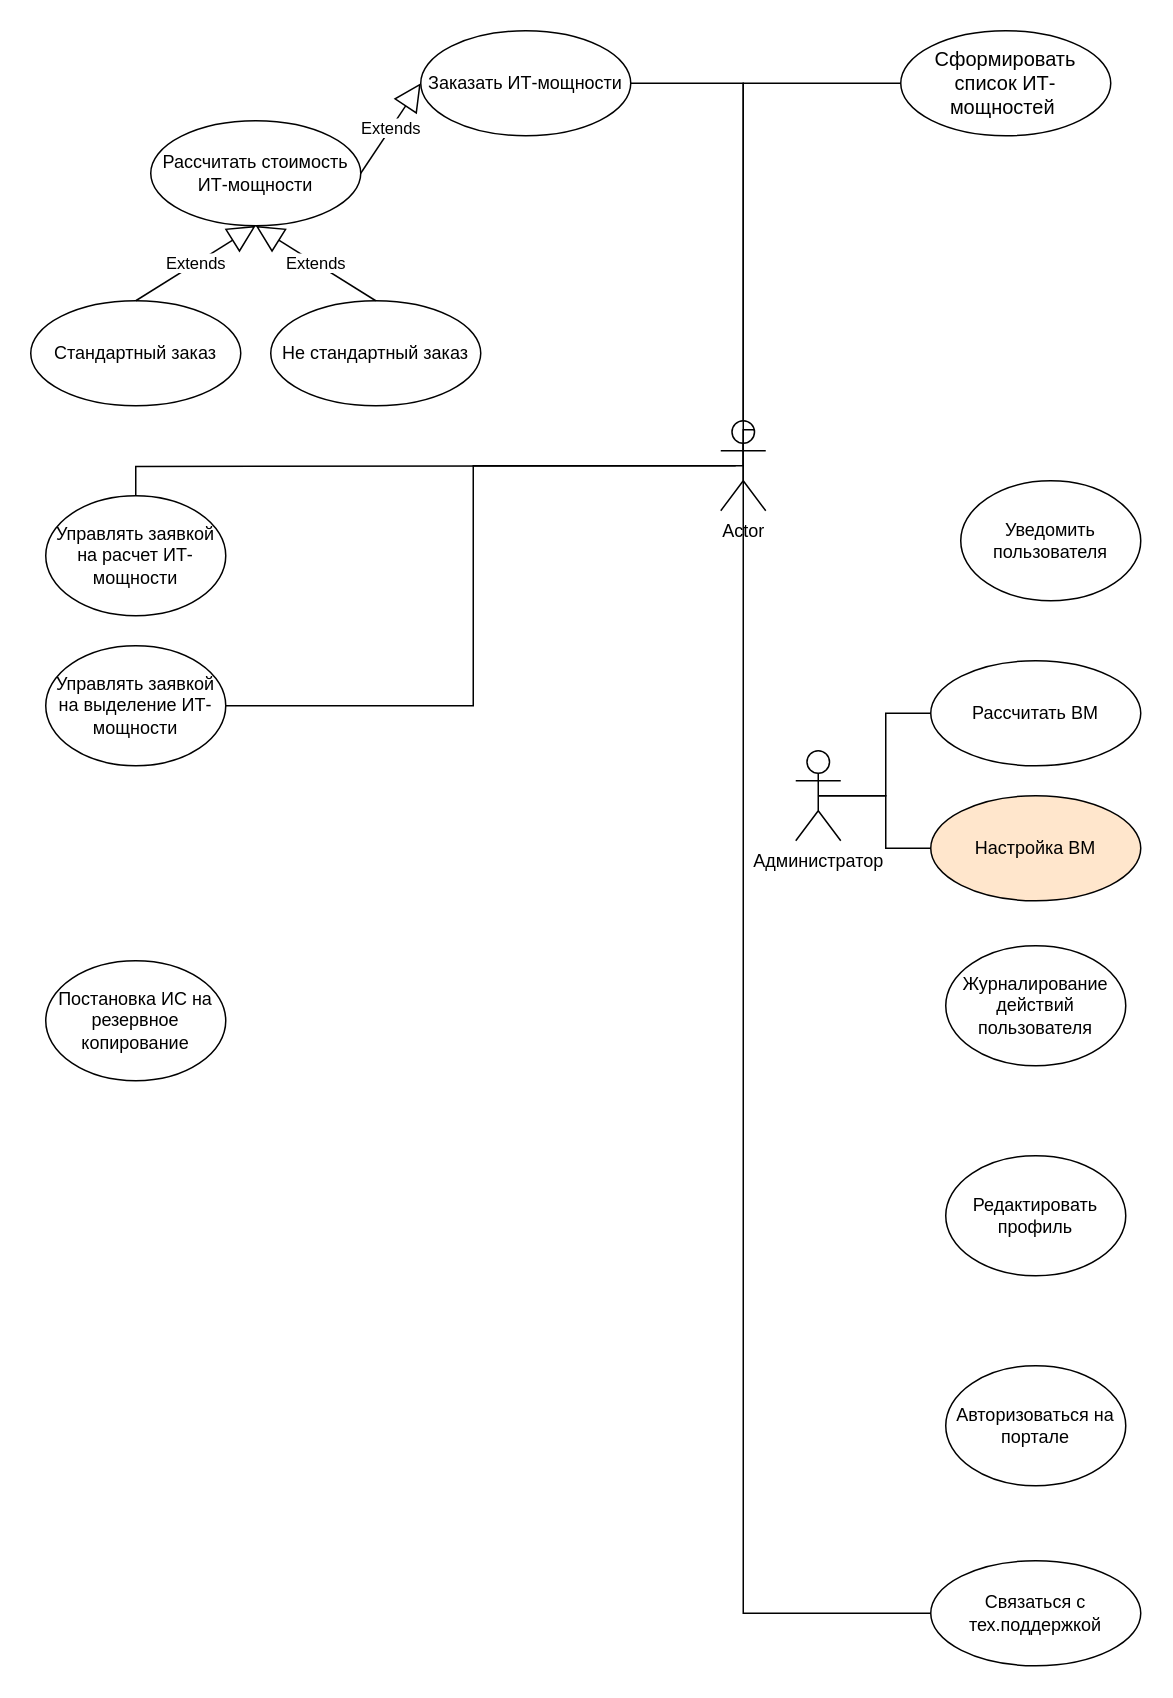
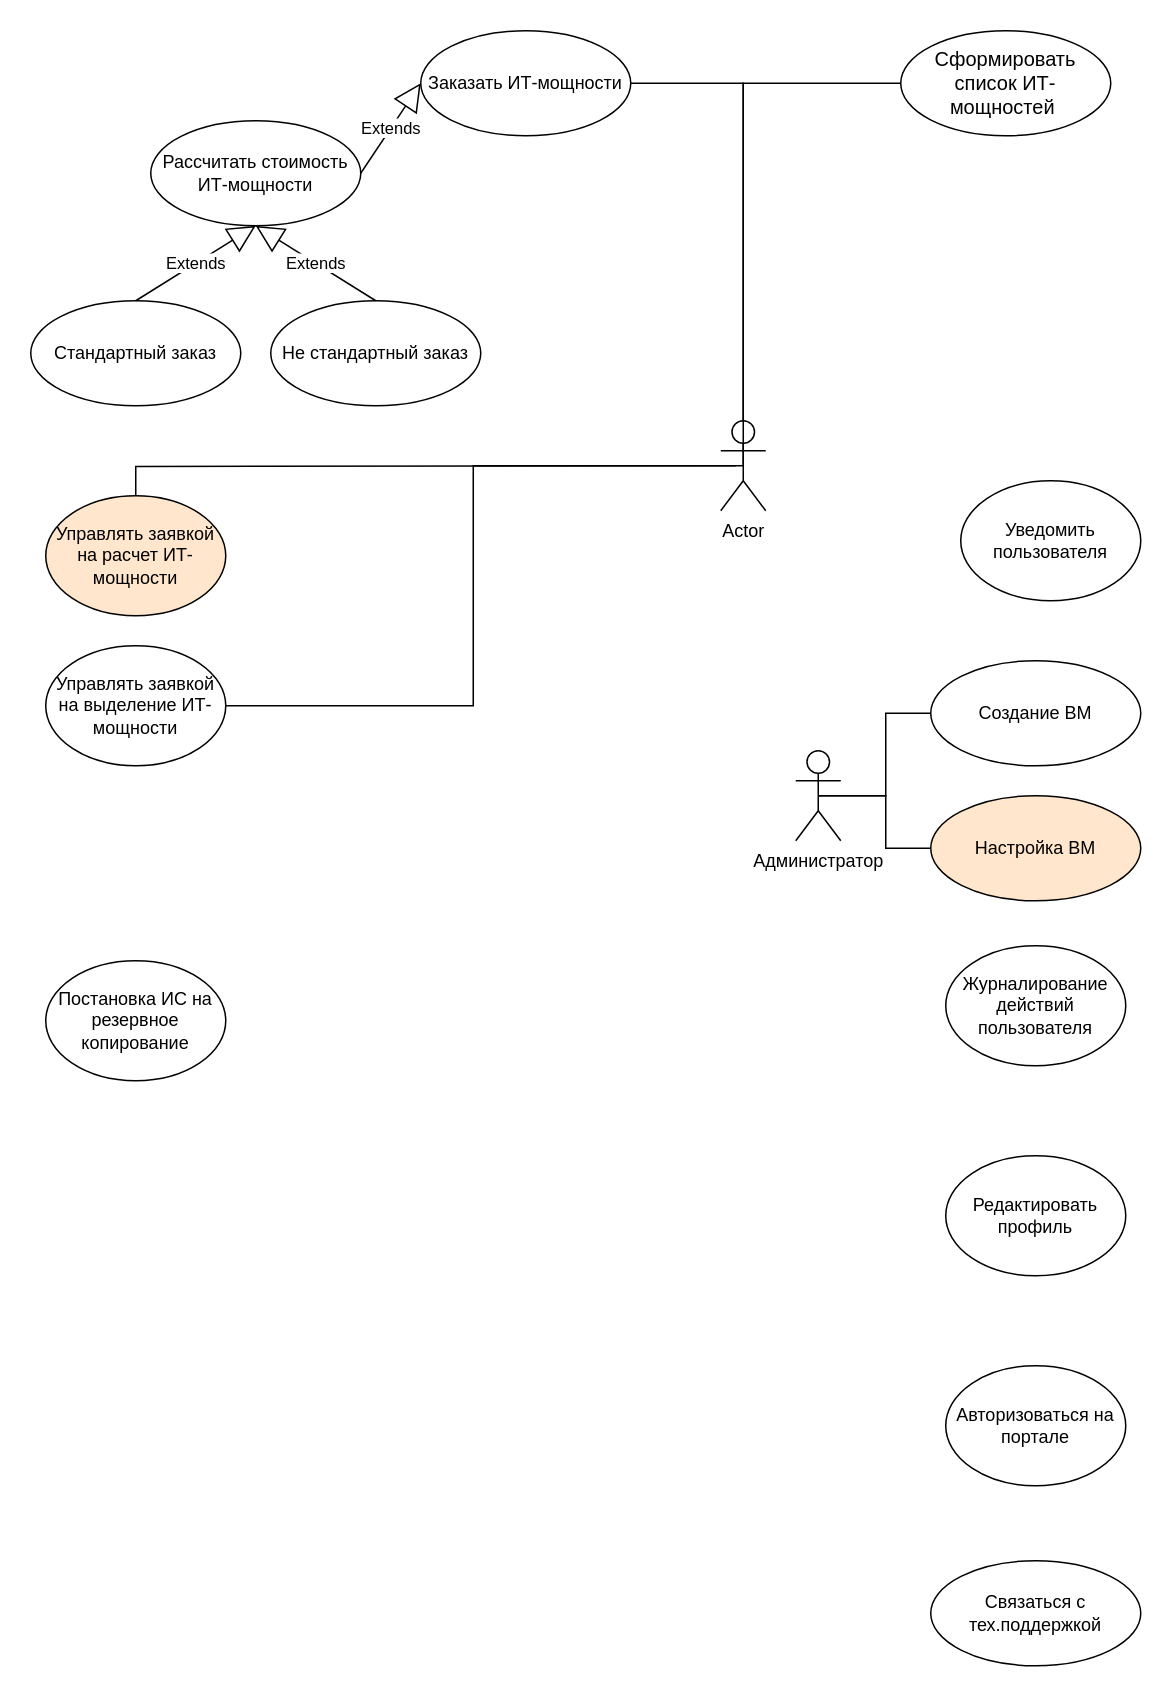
(136, 556) -> (136, 556)
(1036, 713) -> (1036, 713)
(743, 1142) -> none
